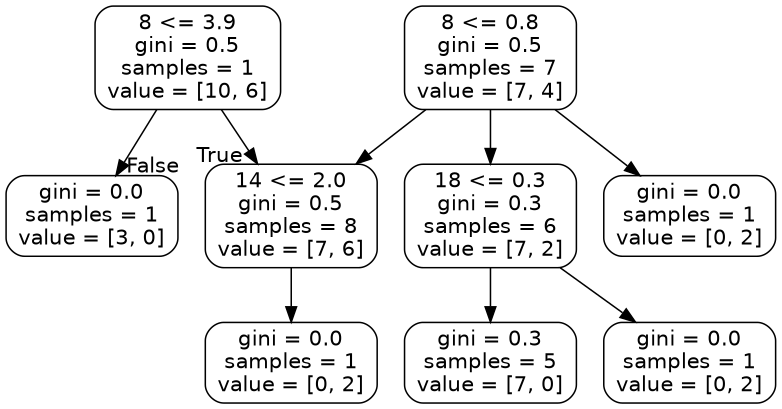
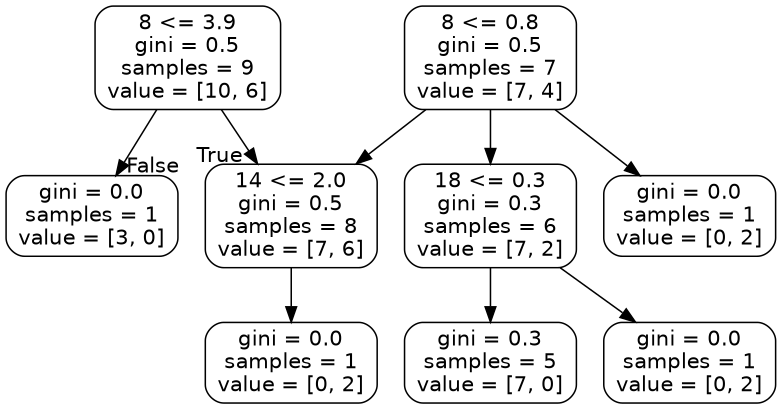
(188, 58) -> (188, 58)
